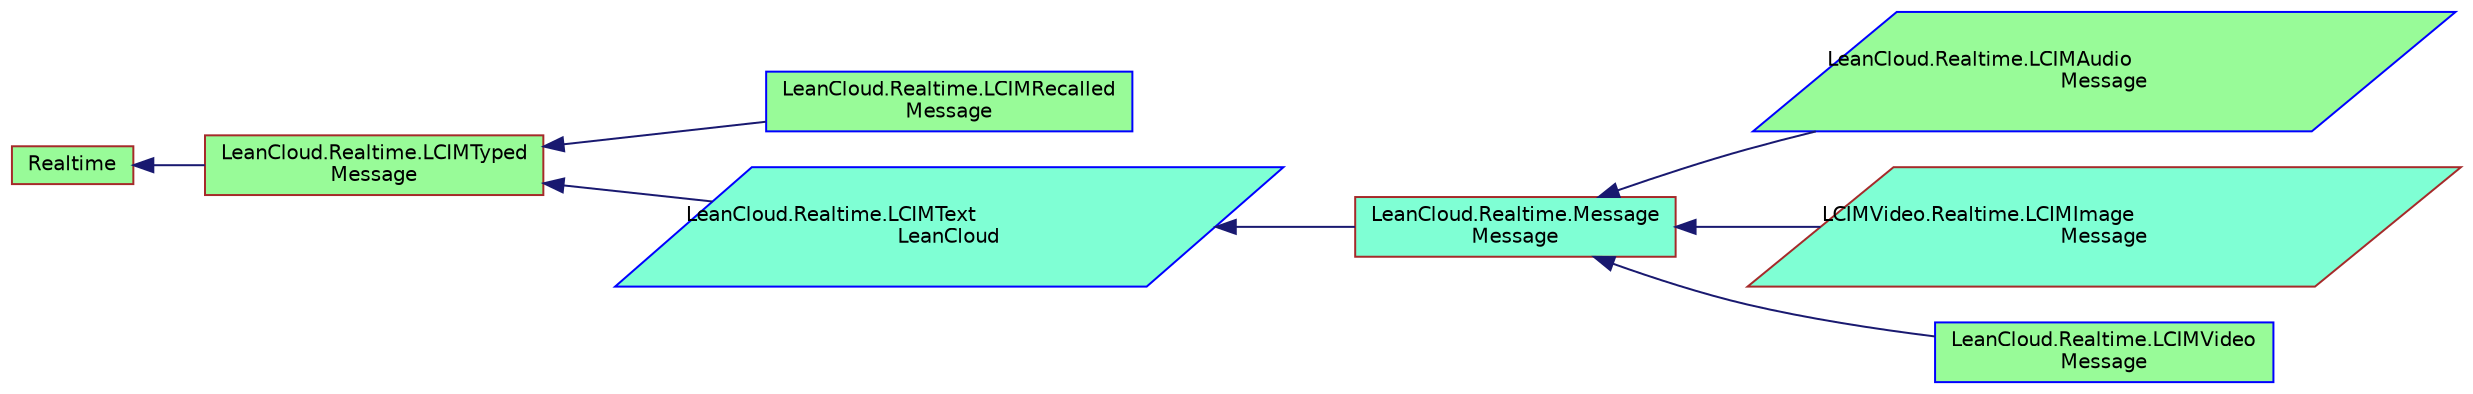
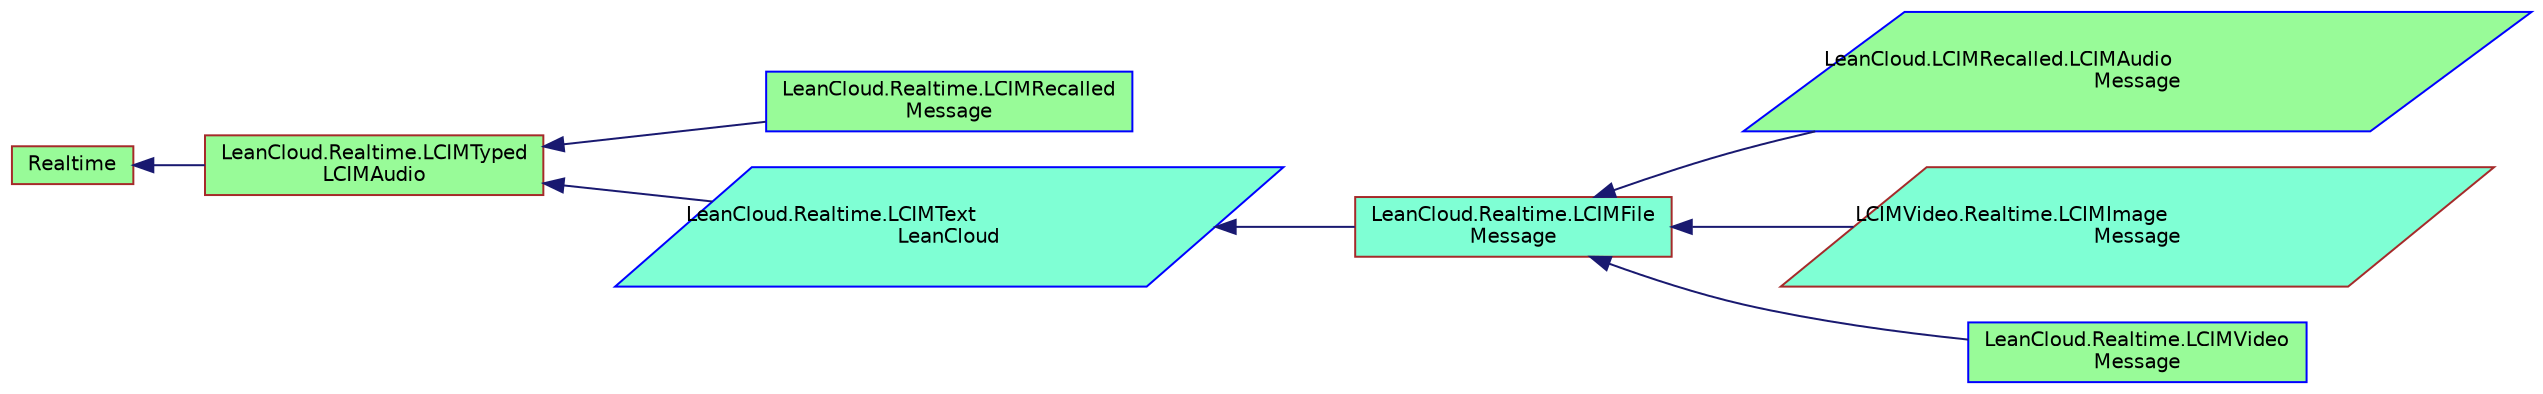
(2104, 72) -> (2137, 72)
(374, 165) -> (374, 165)
(1515, 227) -> (1513, 227)
